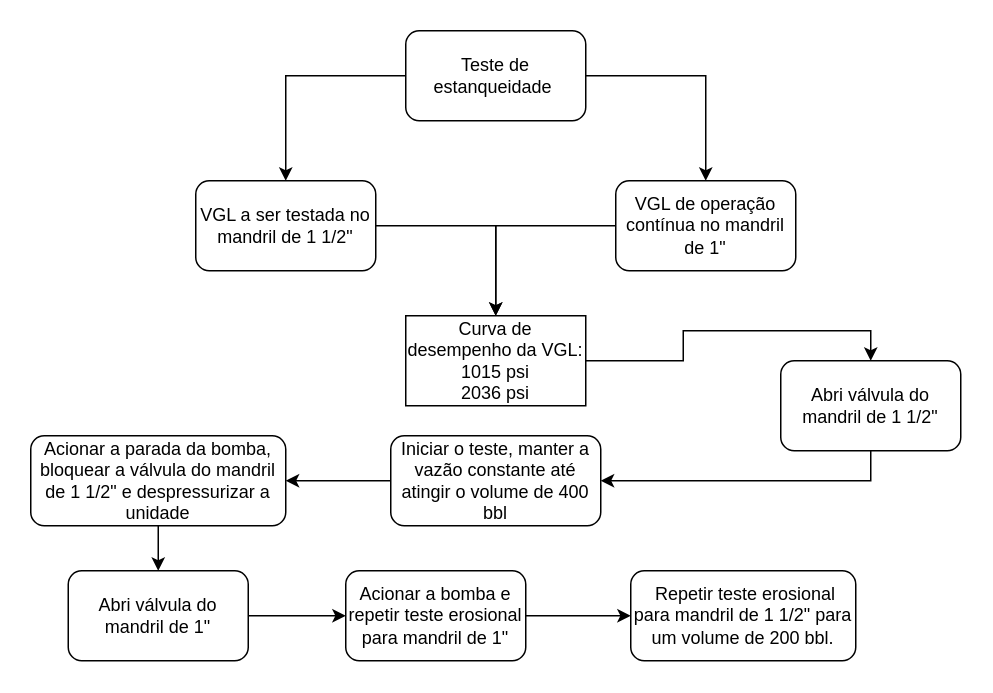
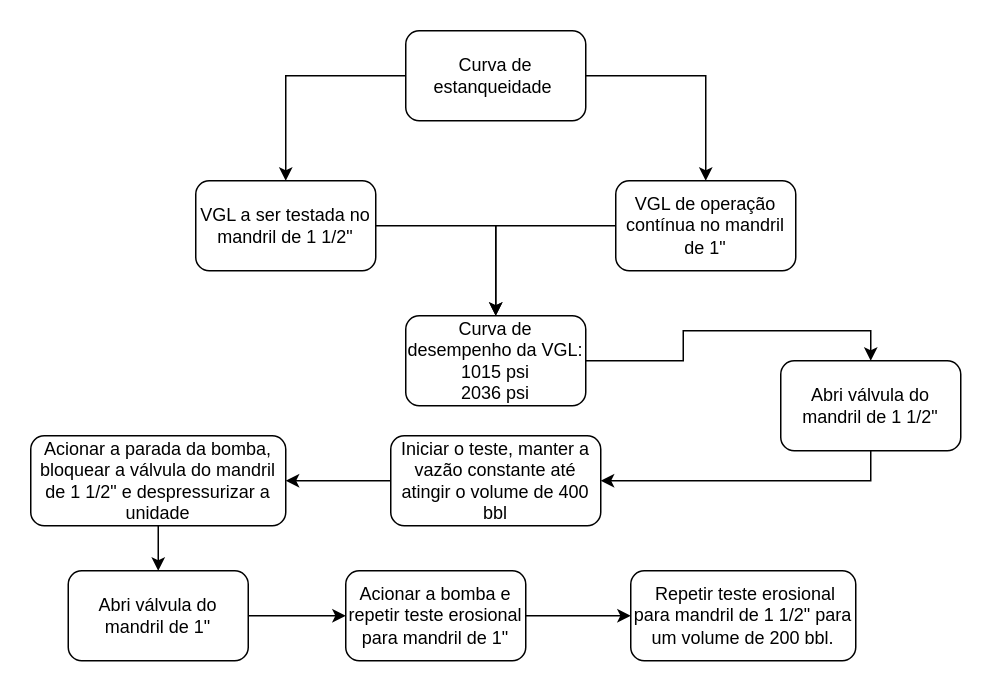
(496, 76) -> (496, 76)
(496, 361) -> (496, 361)
